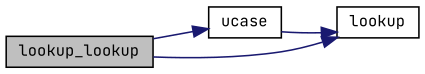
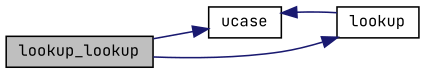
(301, 33) -> (317, 12)
